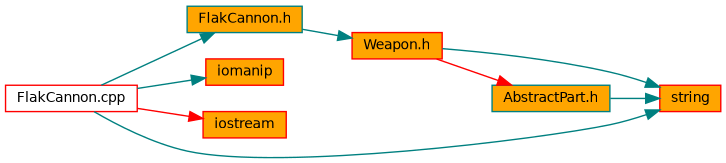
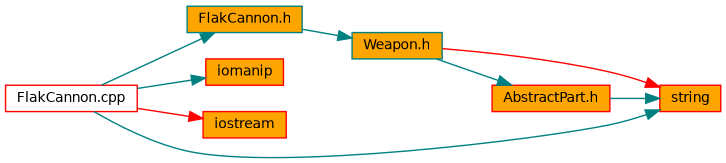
(397, 46) -> (397, 46)
(545, 60) -> (545, 60)
(467, 70) -> (467, 70)
(551, 98) -> (551, 98)
